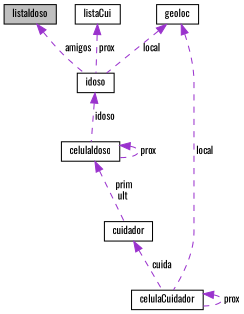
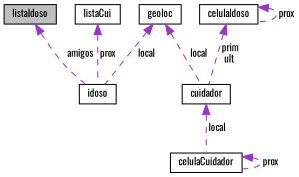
(93, 122) -> none
(194, 164) -> (186, 59)
(161, 266) -> (216, 128)
